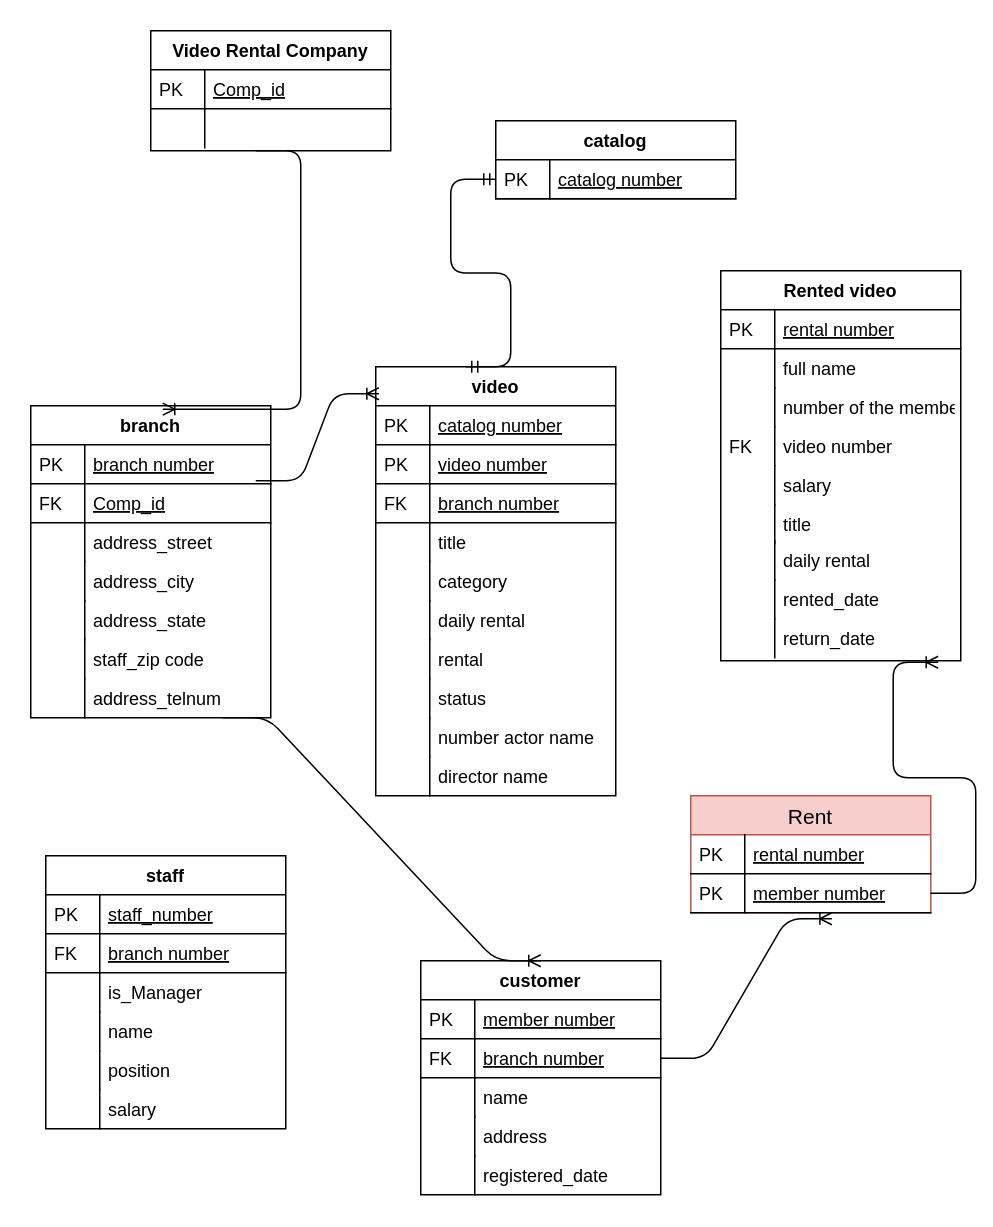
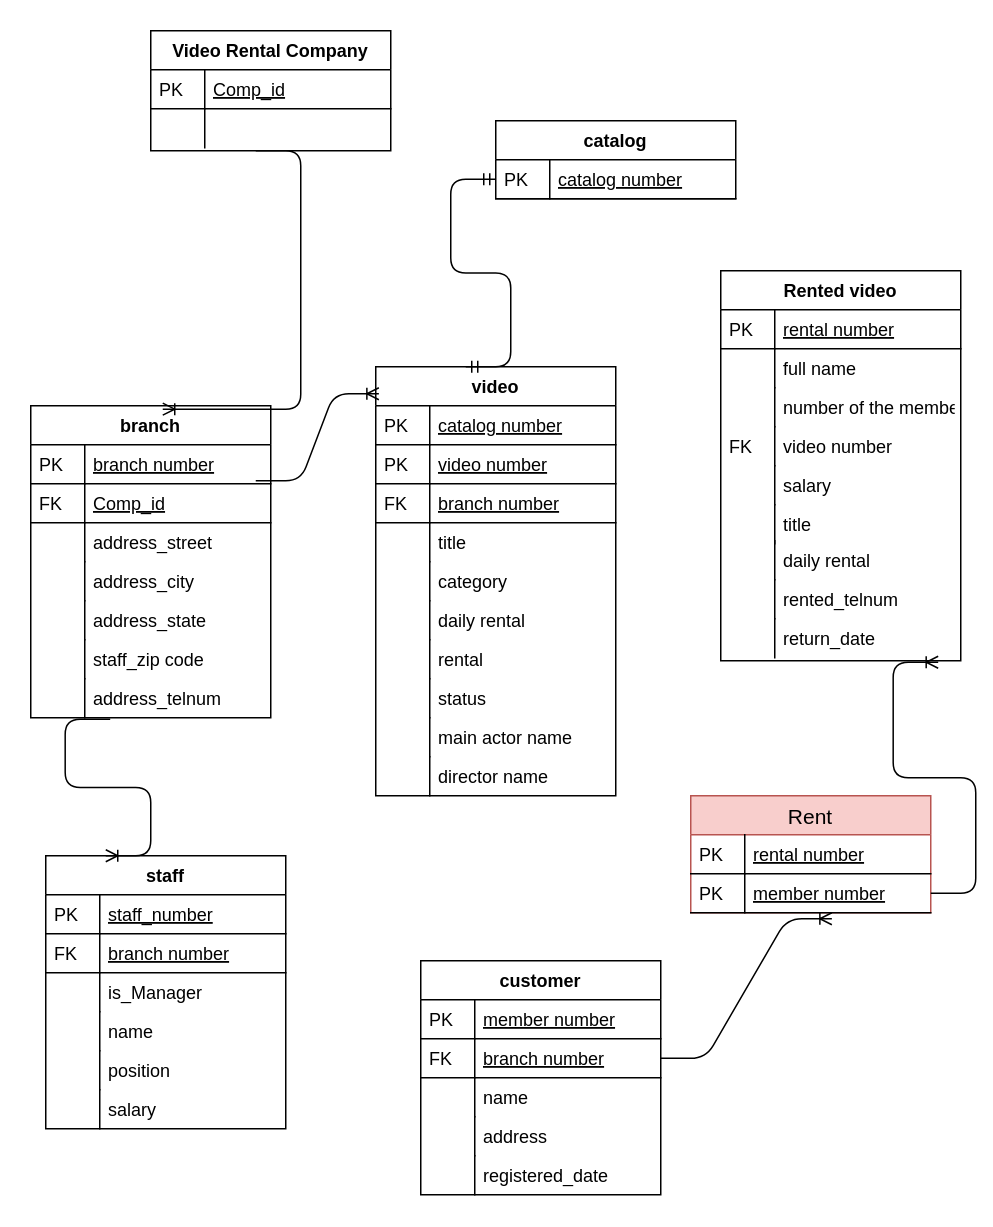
(838, 600) -> (846, 600)
(519, 738) -> (507, 738)
none -> (108, 787)
(383, 841) -> none
